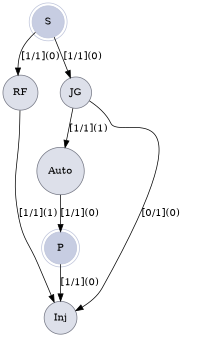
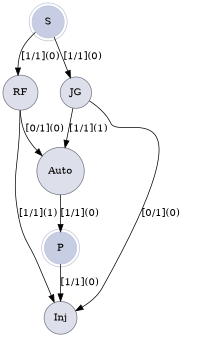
none -> (25, 132)
